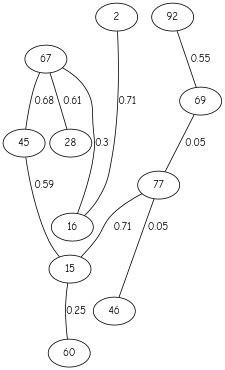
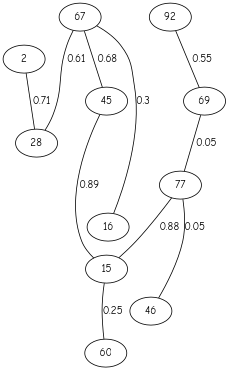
(116, 127) -> (30, 101)
(44, 185) -> (89, 185)
(122, 227) -> (170, 227)
